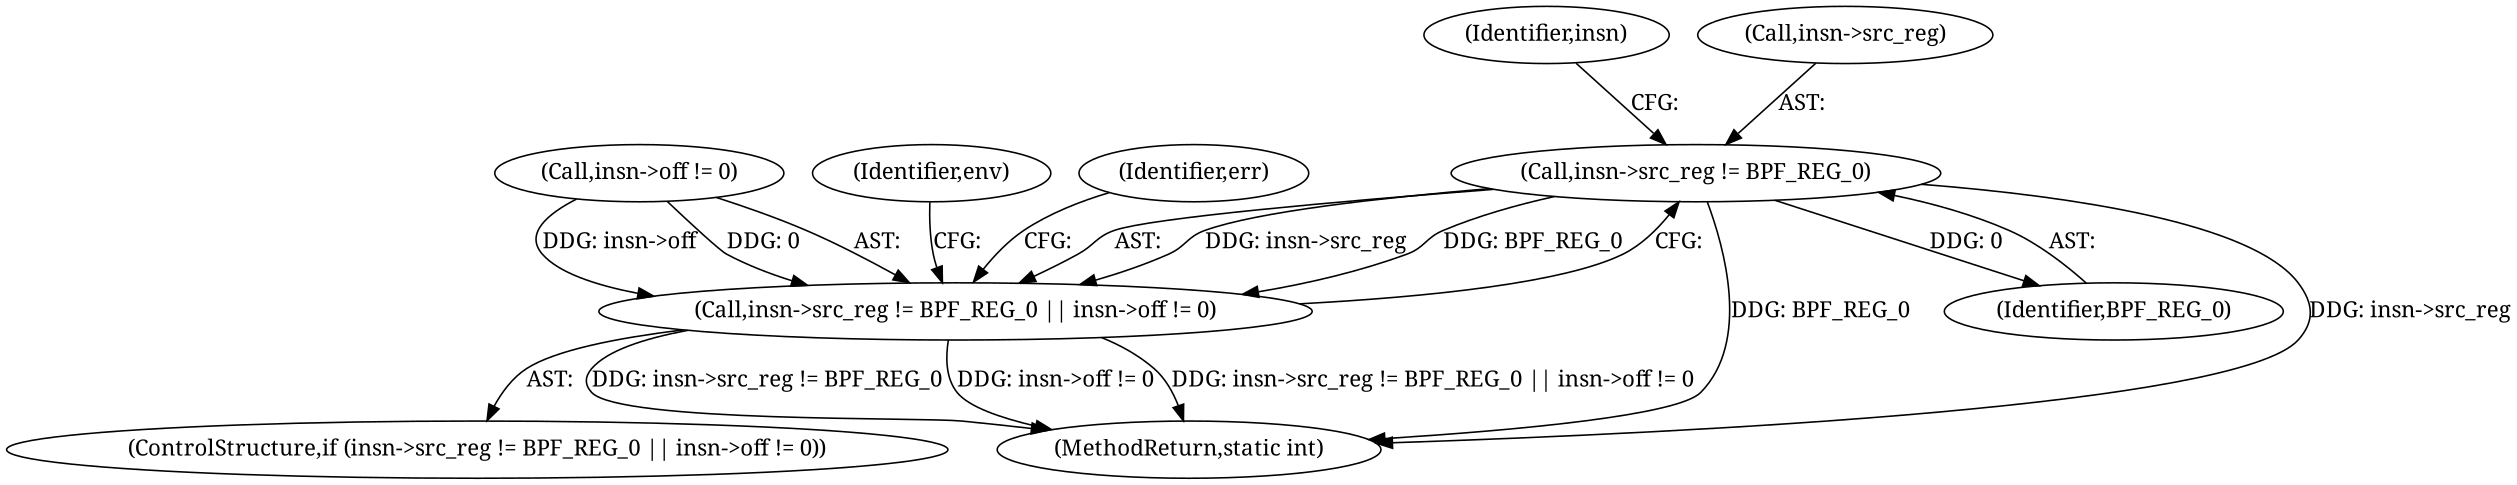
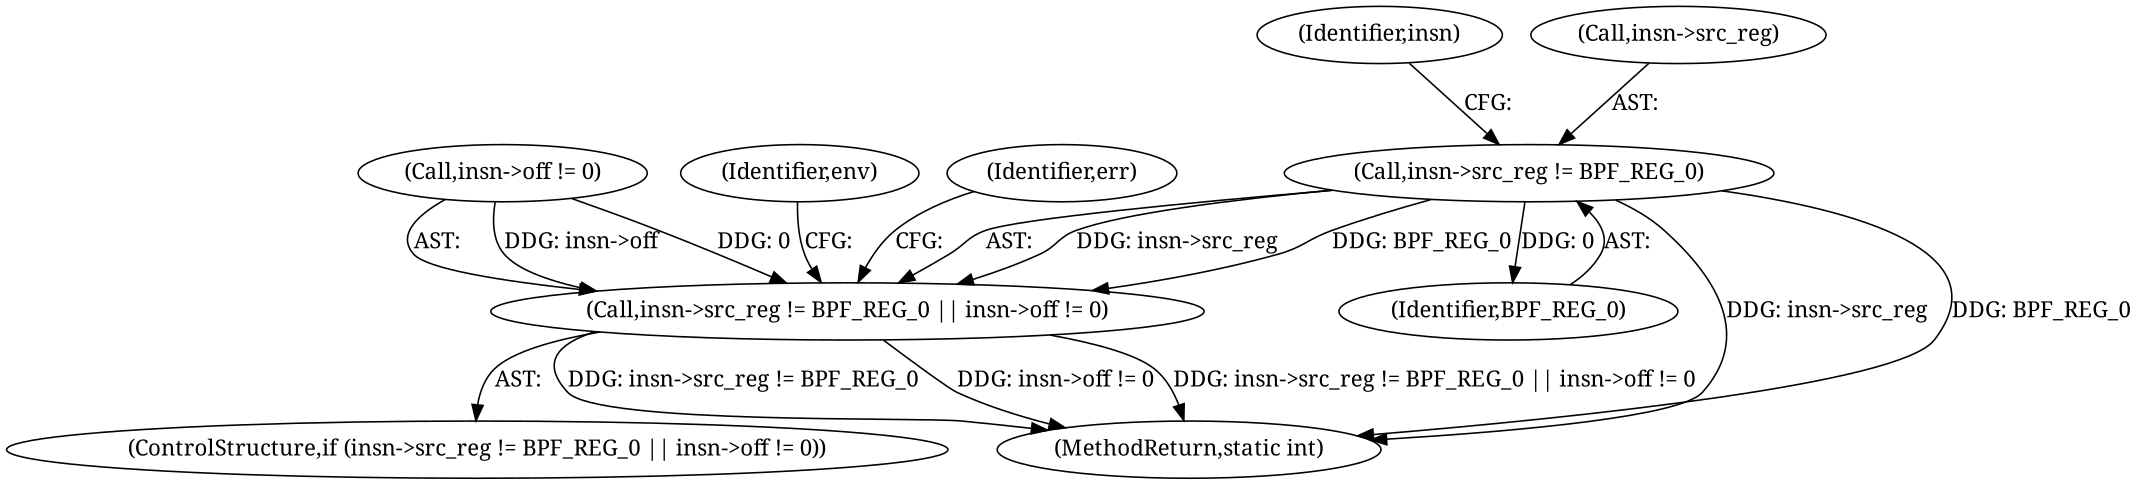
(1494, 286) -> none
